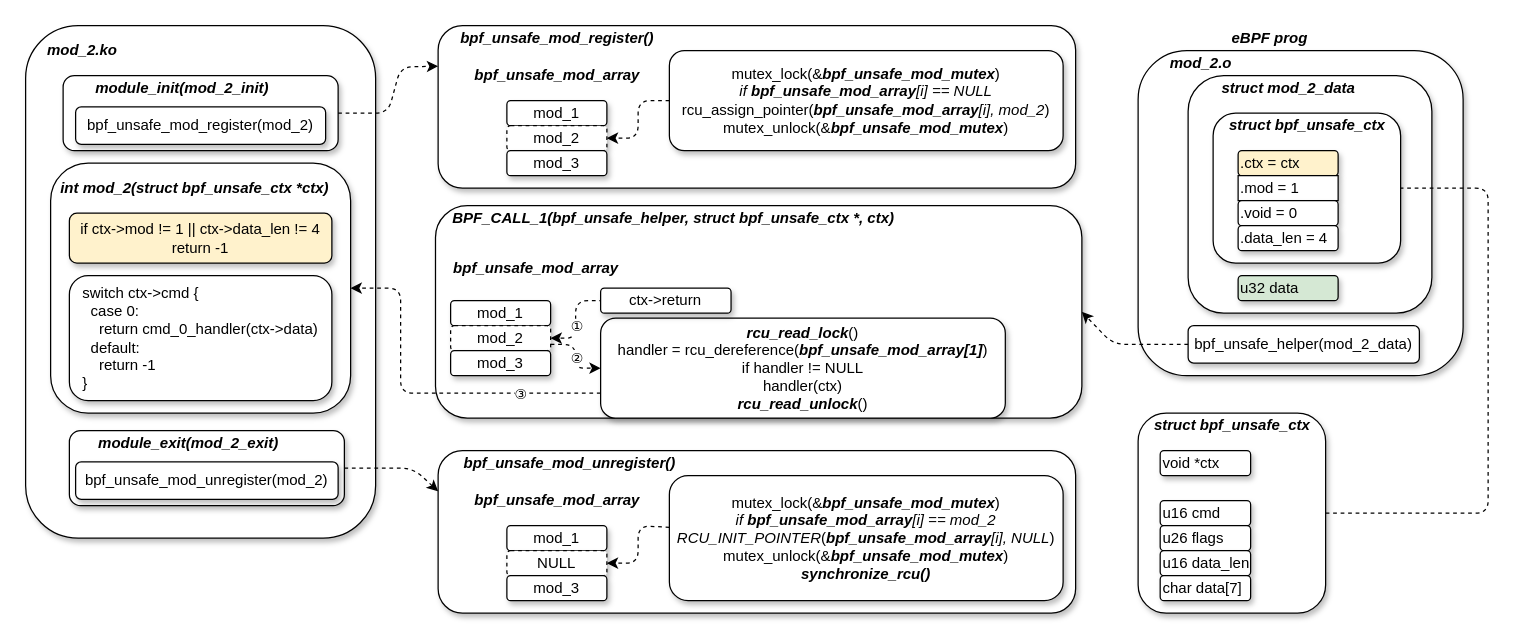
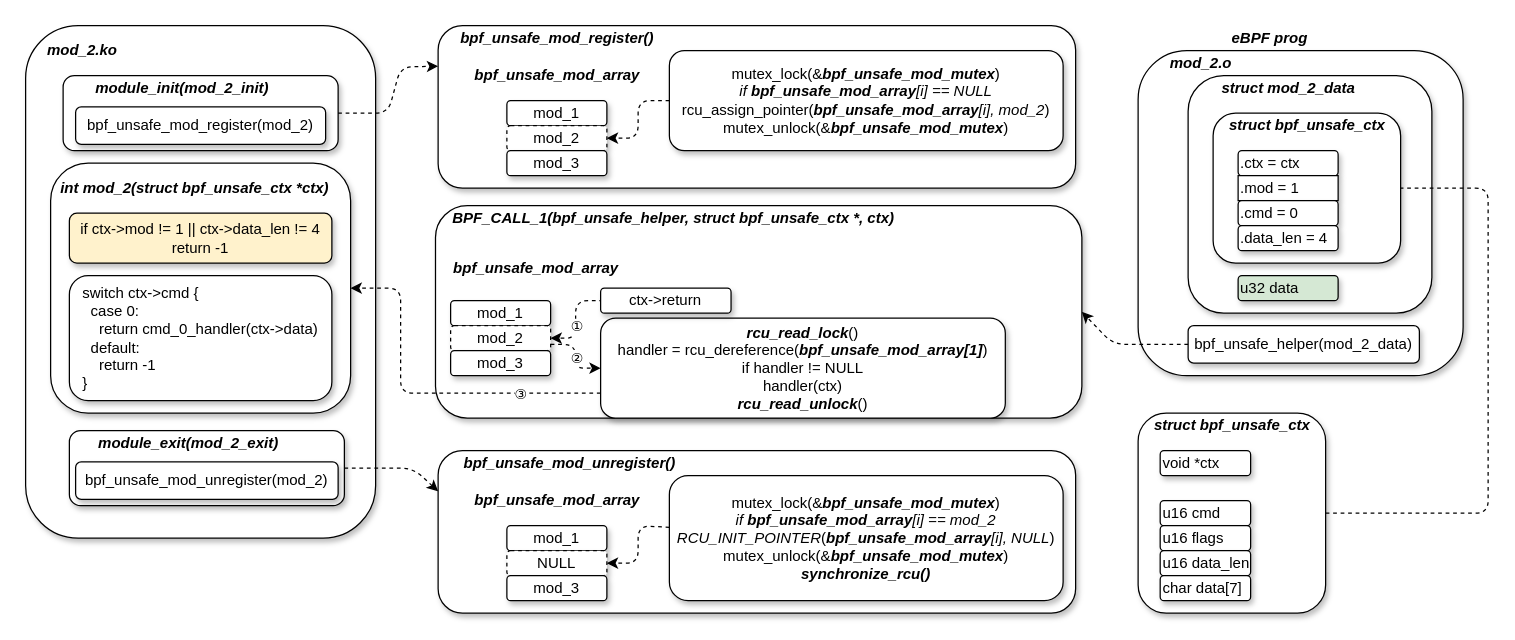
(1288, 163) -> (1288, 163)
(1271, 213) -> (1268, 213)
(1197, 538) -> (1197, 538)
